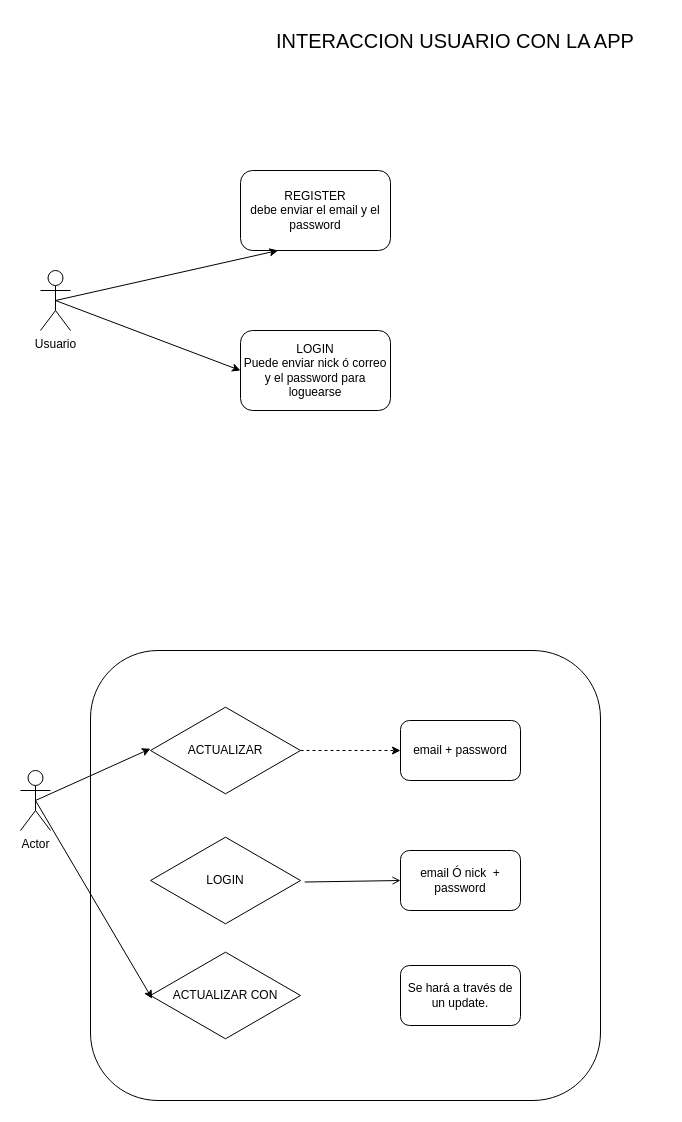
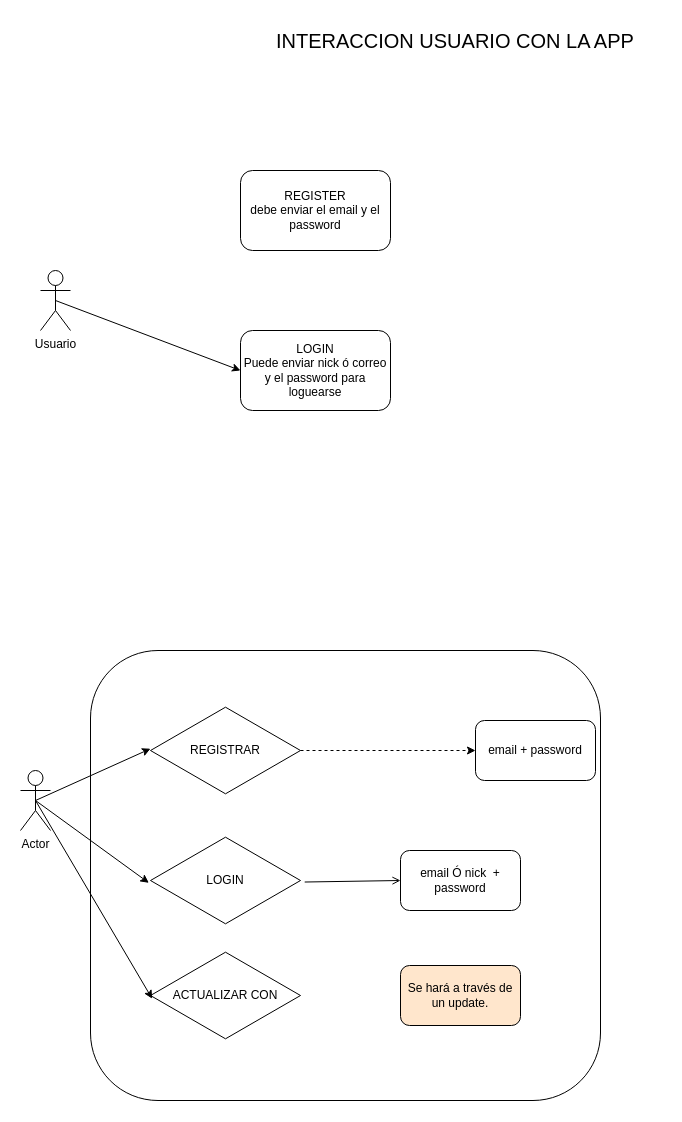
(165, 276) -> none
(226, 751) -> (226, 751)
(461, 751) -> (536, 751)
none -> (92, 842)
(461, 996) -> (461, 996)
